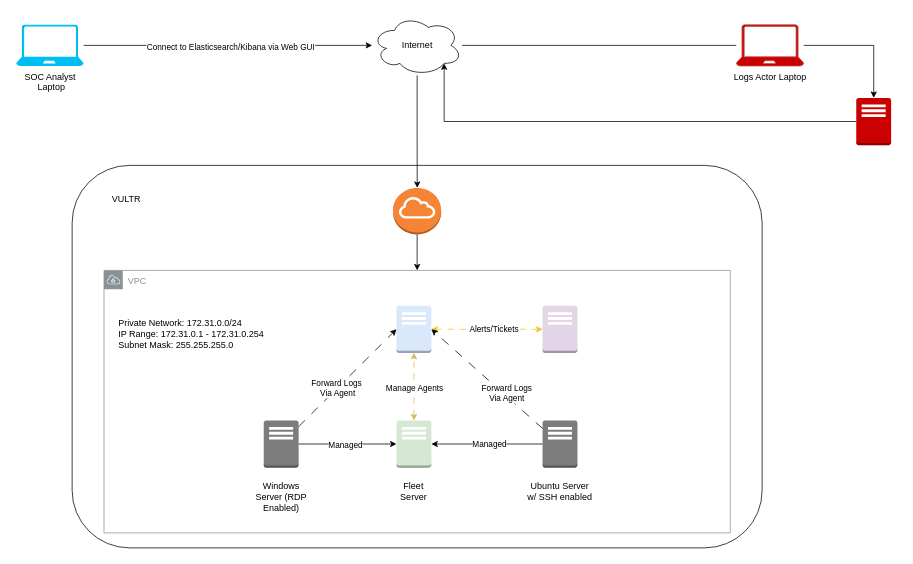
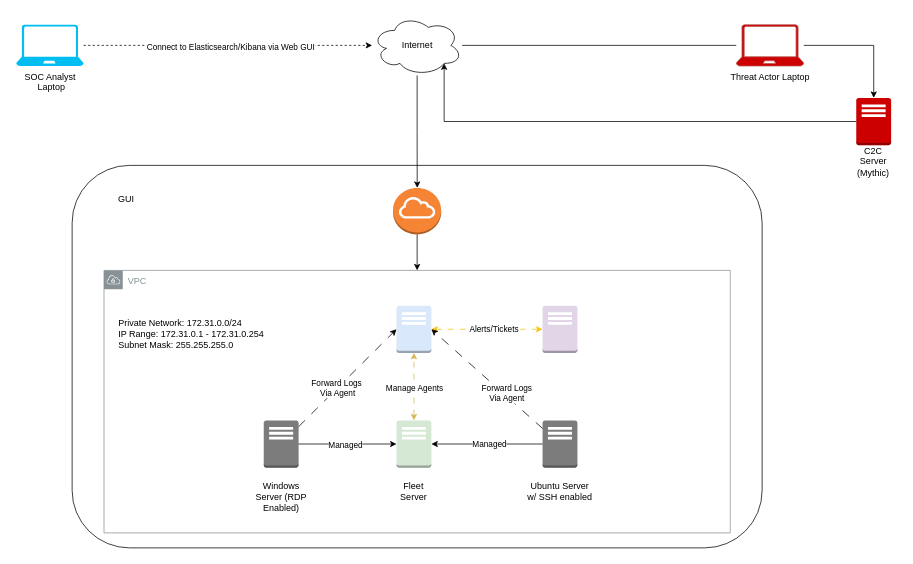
(115, 45) -> (115, 45)
(770, 77) -> (770, 77)
none -> (874, 162)
(126, 199) -> (126, 199)
